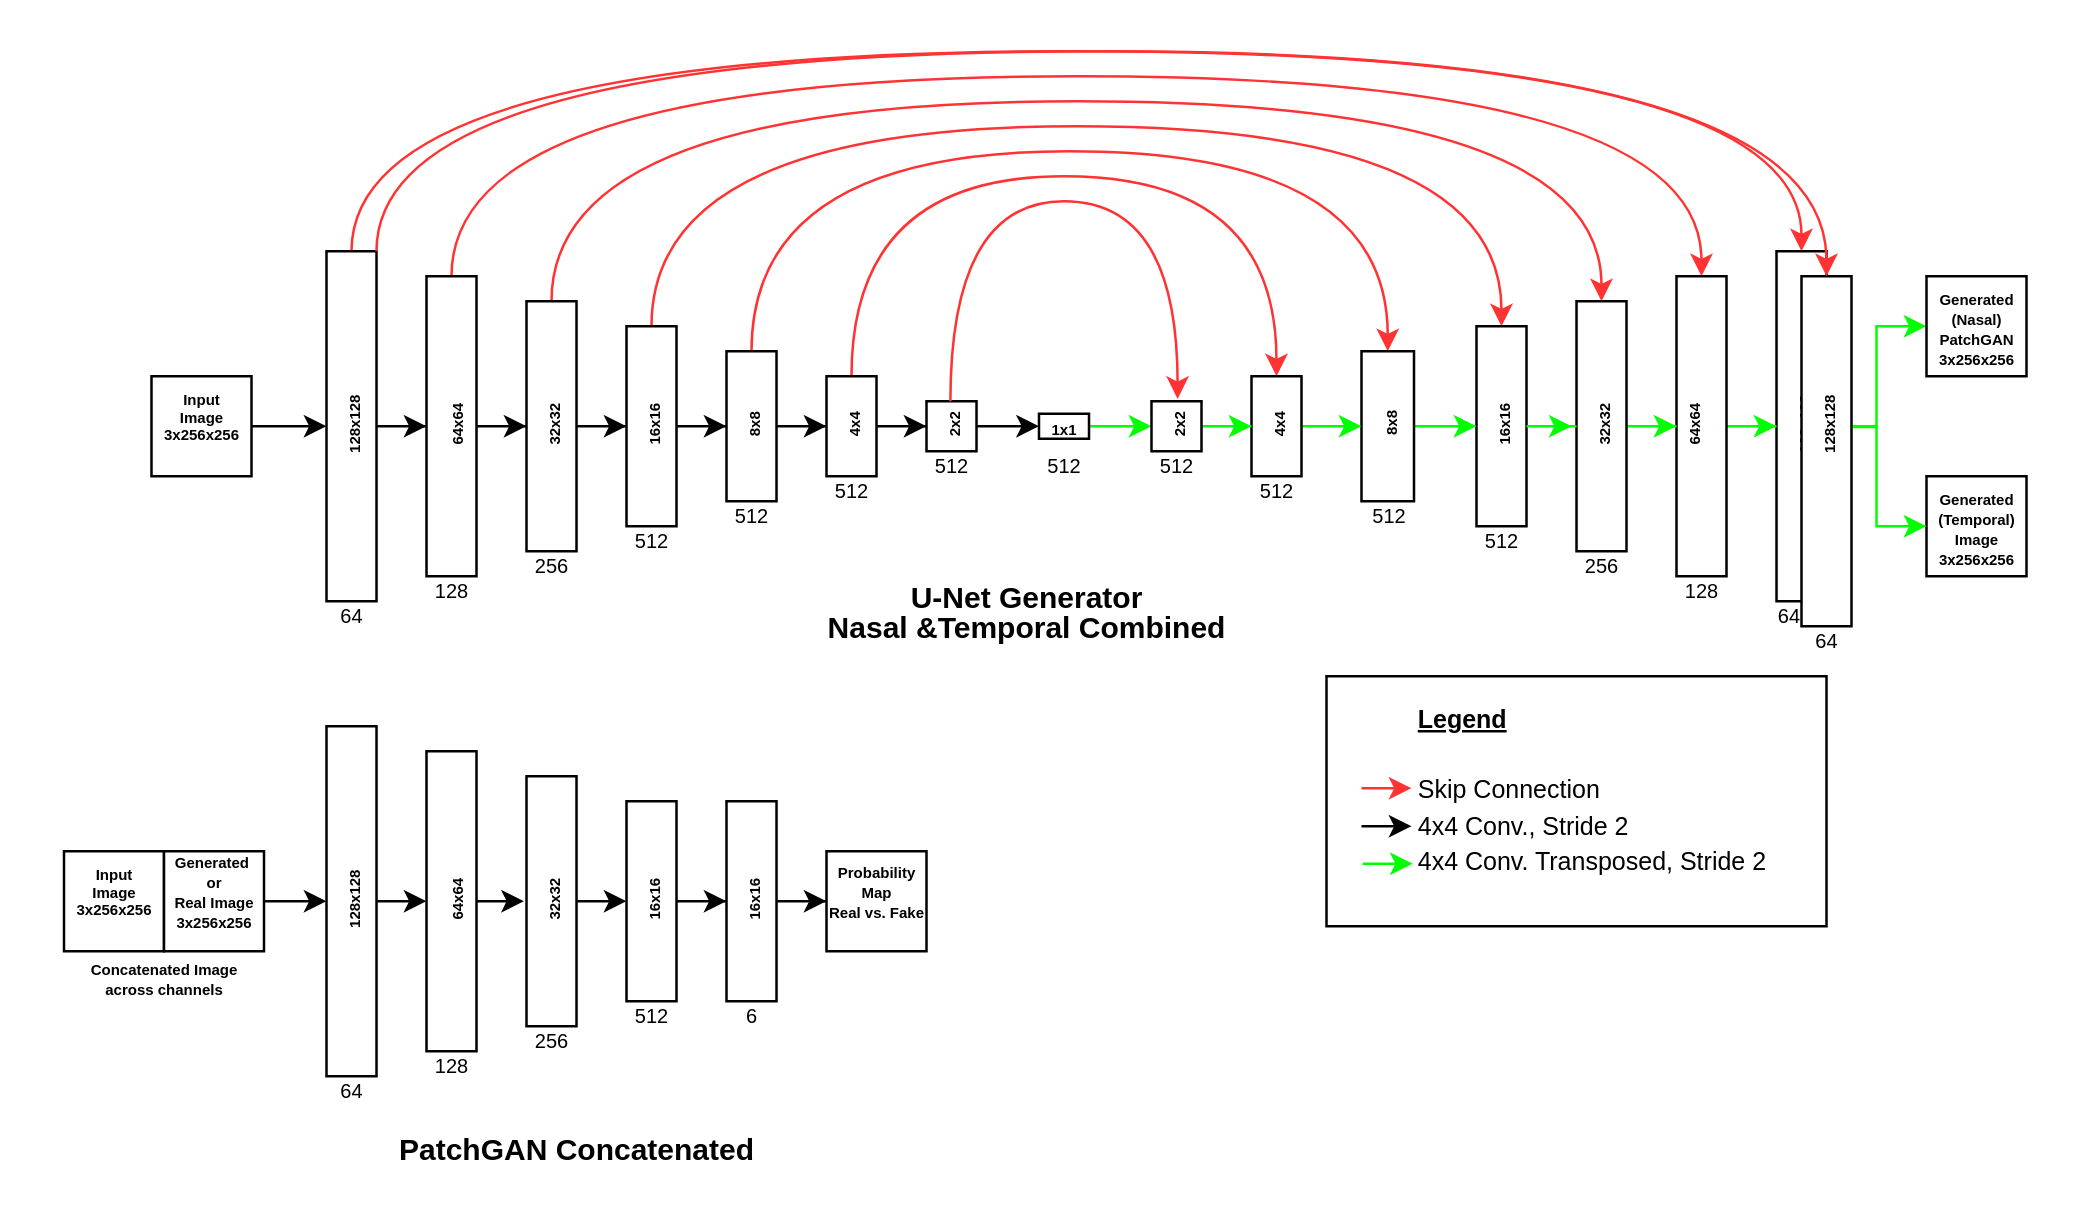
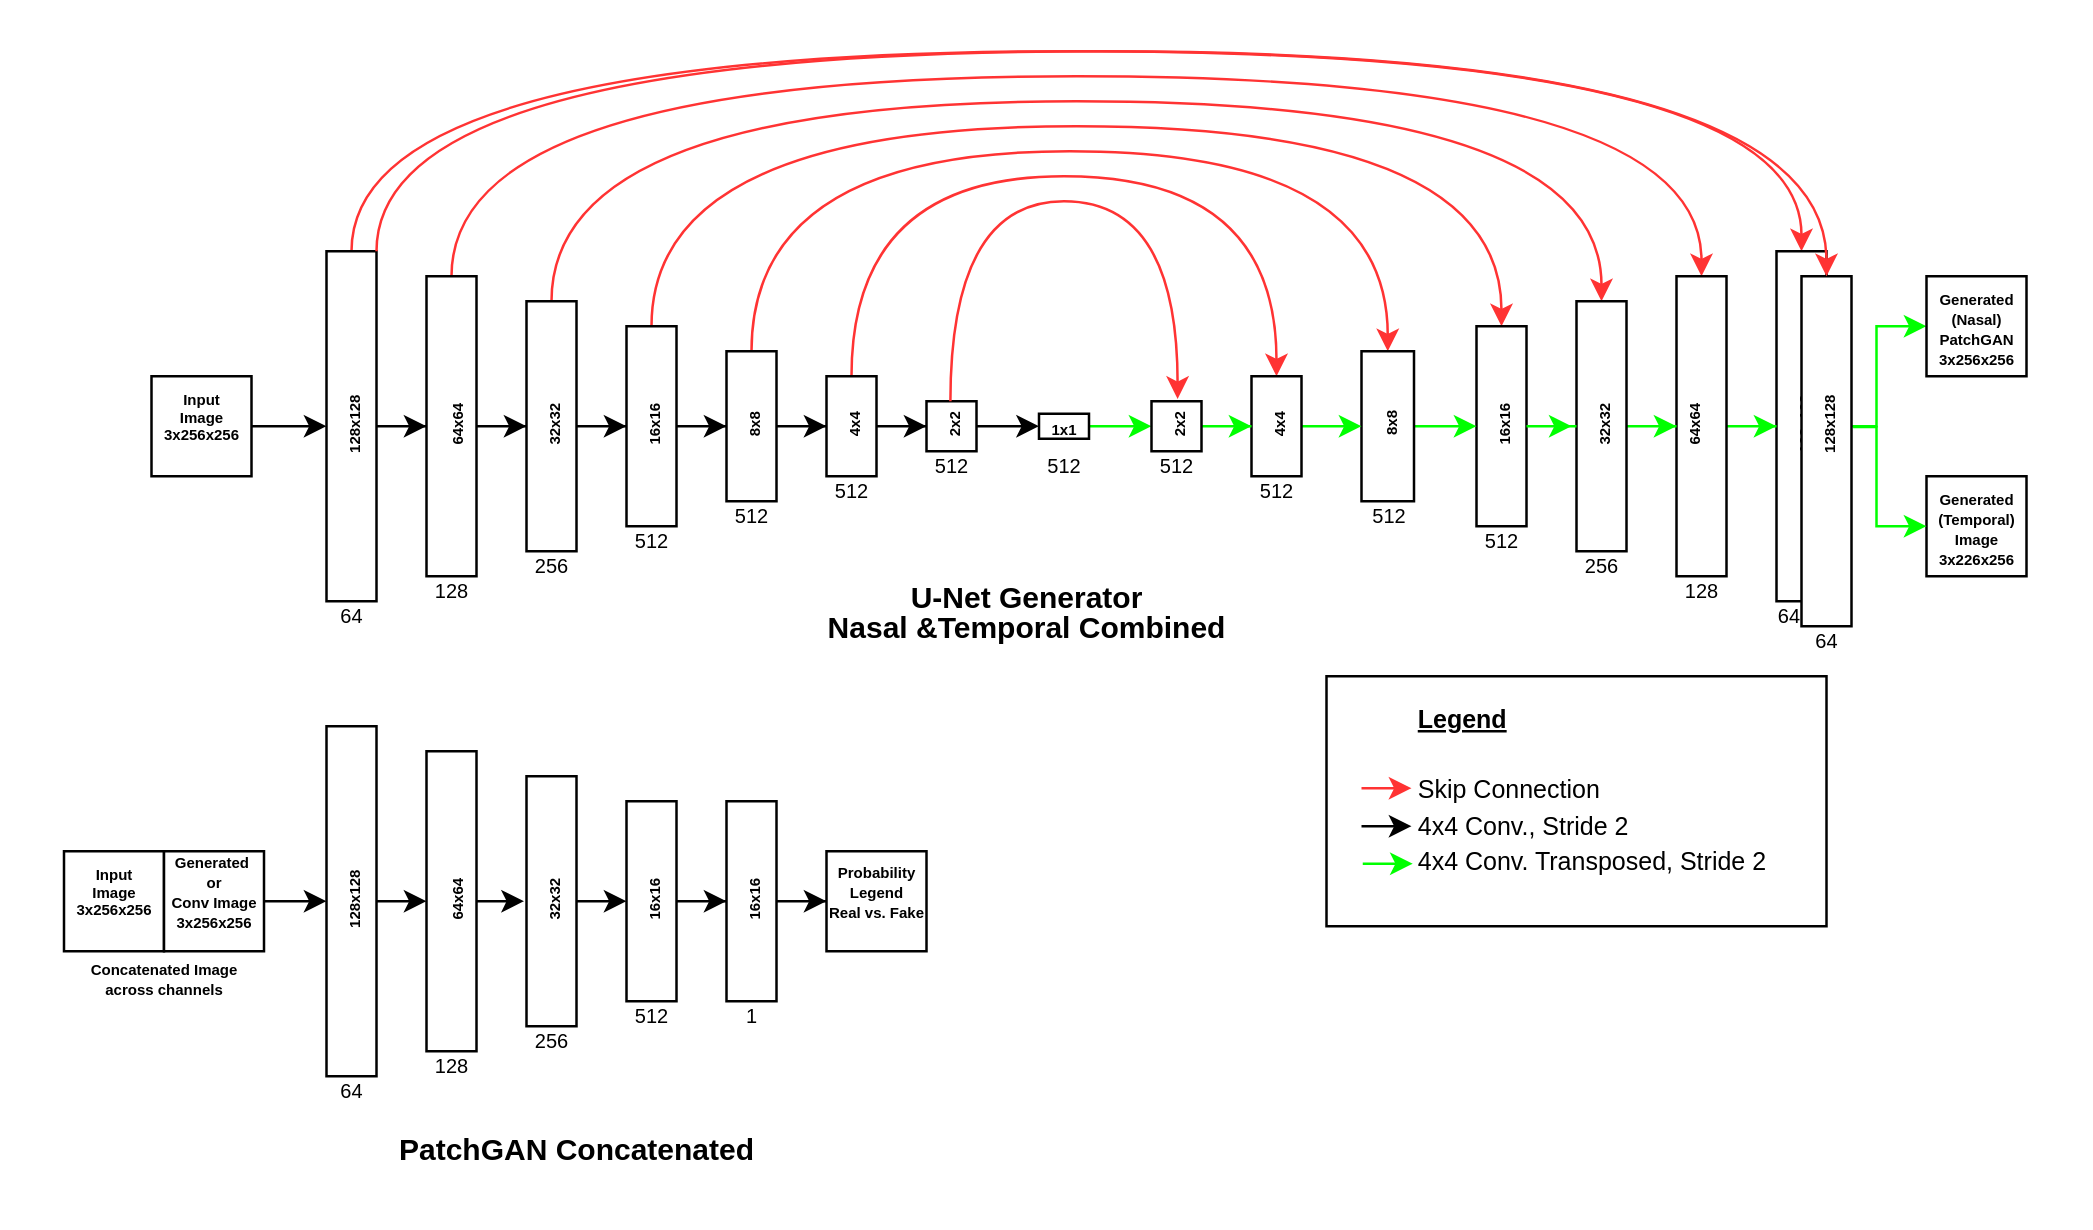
(1978, 526) -> (1978, 526)
(215, 889) -> (215, 889)
(878, 889) -> (878, 889)
(753, 1014) -> (753, 1014)
